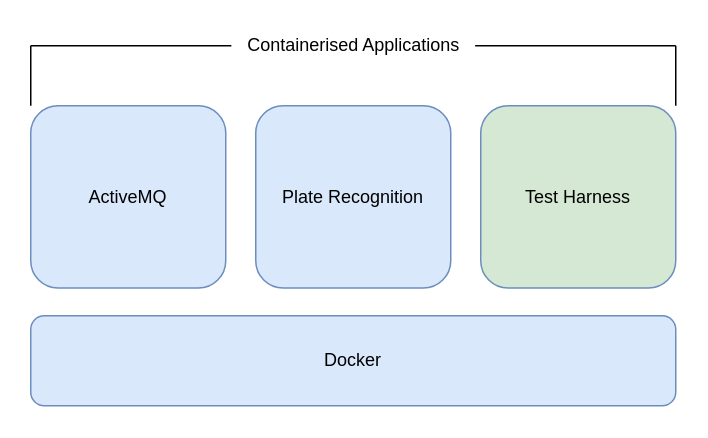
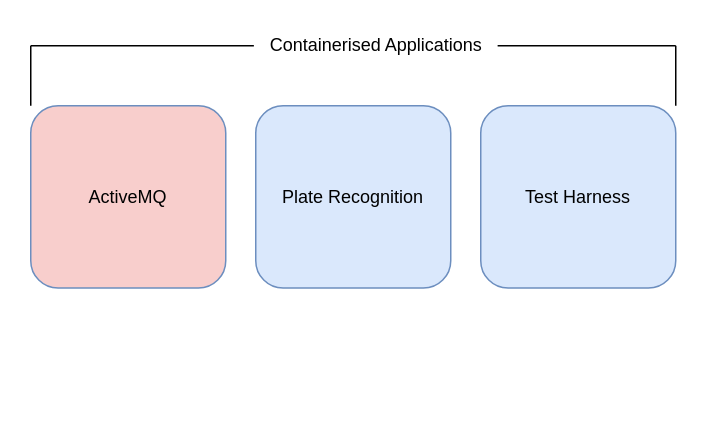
(353, 46) -> (376, 46)
(128, 197) -> (128, 197)
(578, 197) -> (578, 197)
(353, 361) -> none
